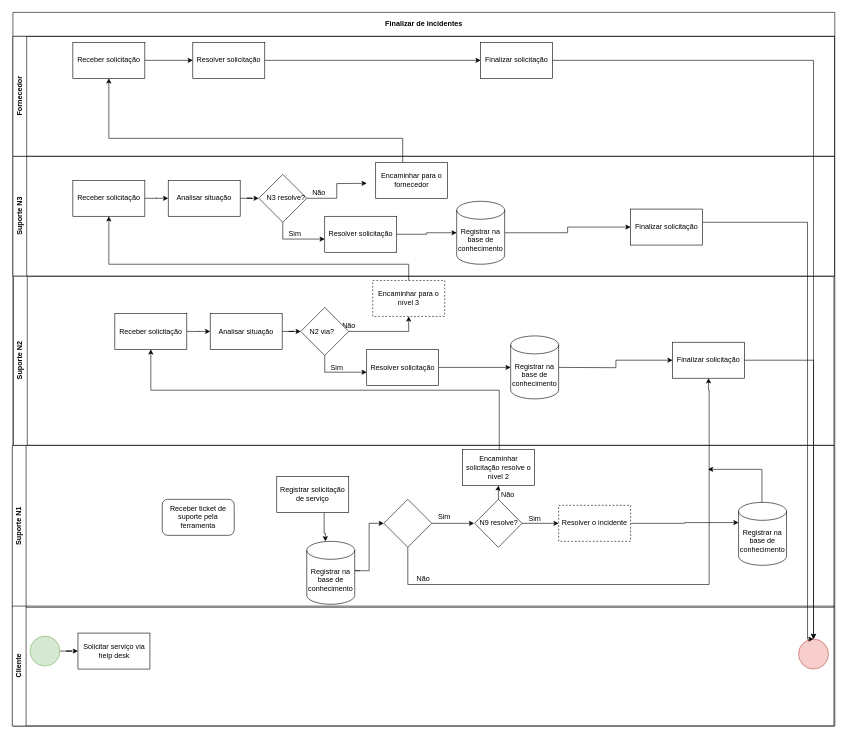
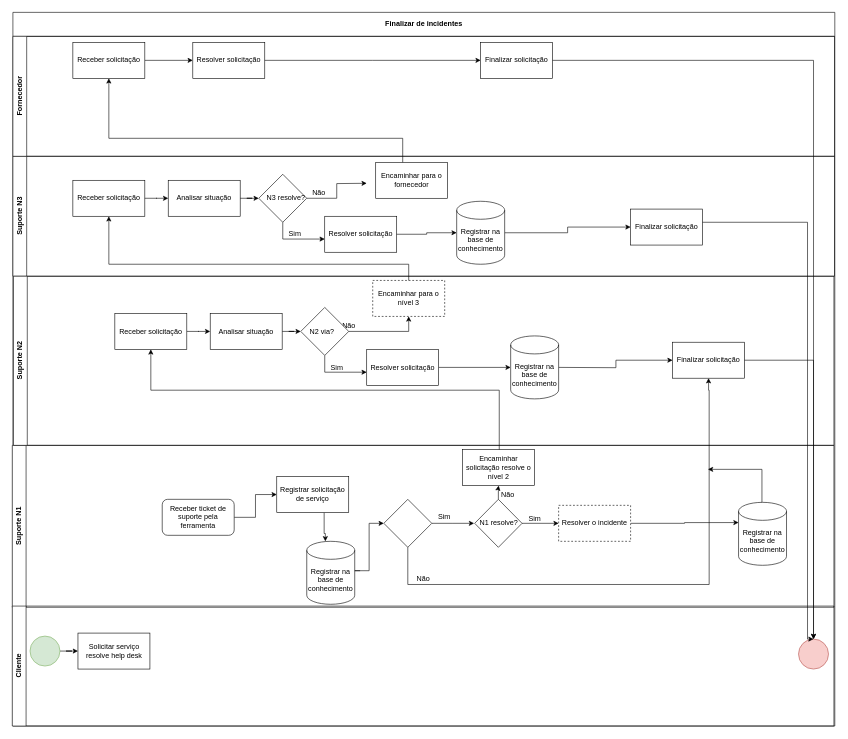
none -> (256, 499)
(499, 524) -> (499, 524)
(114, 651) -> (114, 651)
